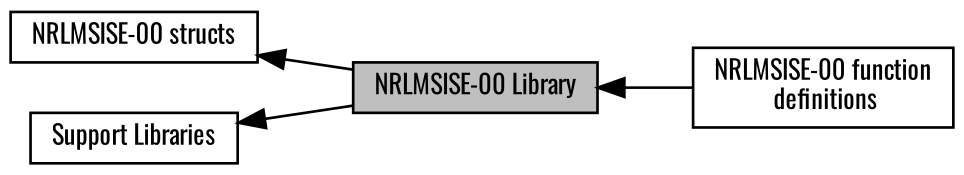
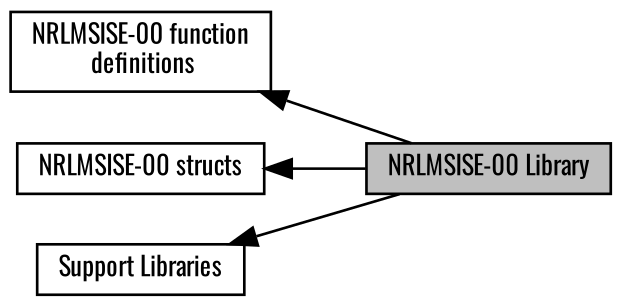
(658, 88) -> (349, 122)
